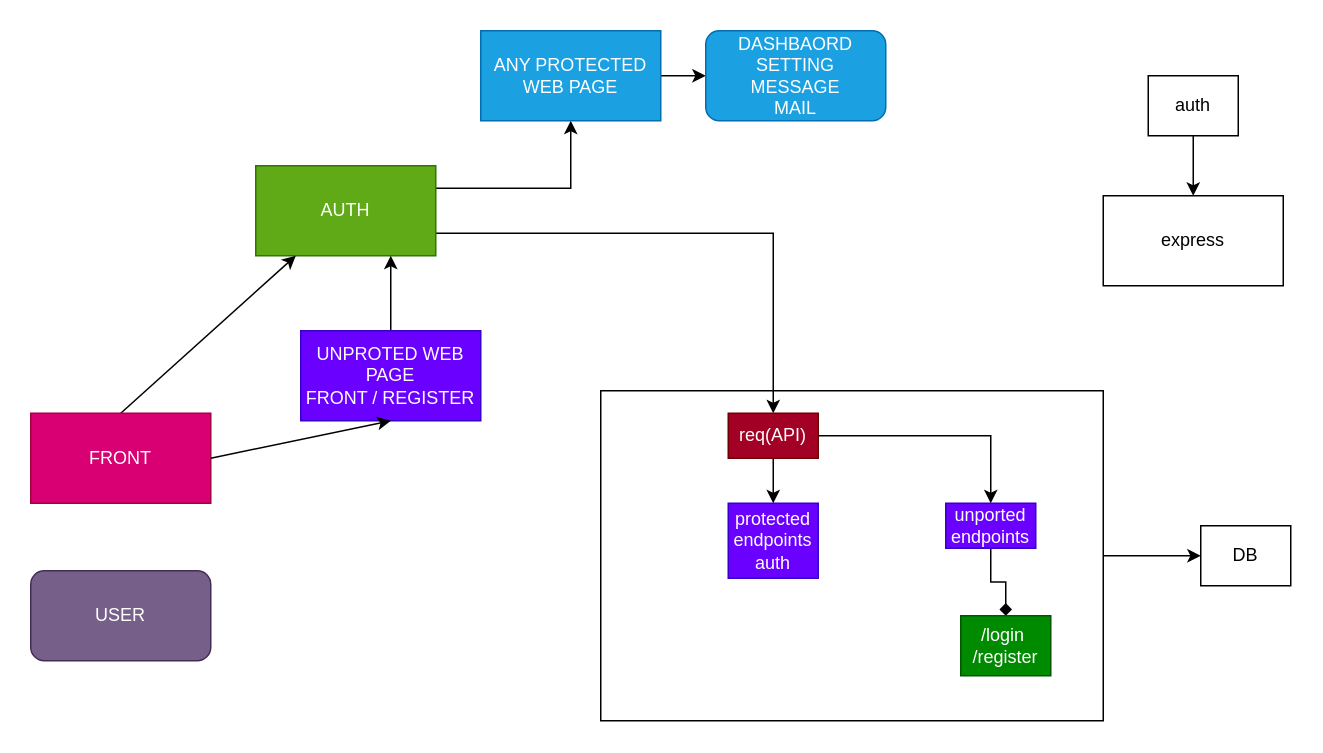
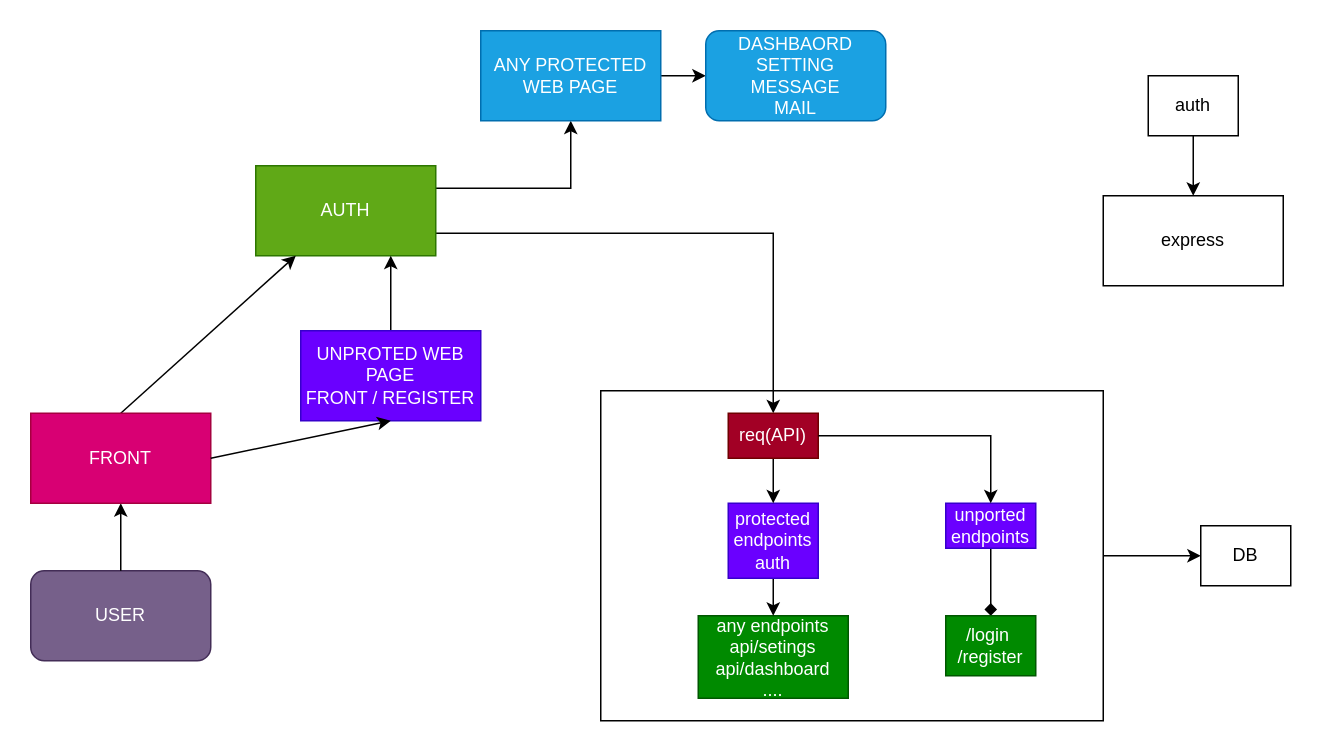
none -> (121, 542)
none -> (773, 602)
(1006, 646) -> (991, 646)
none -> (773, 657)
